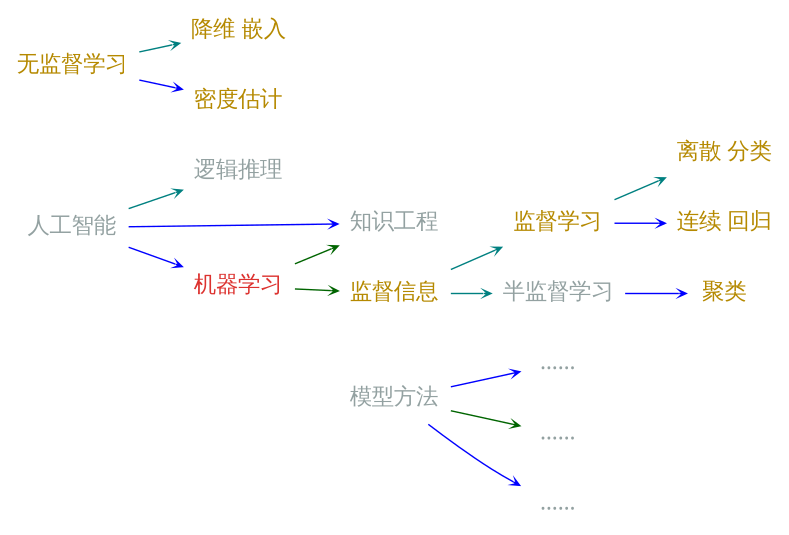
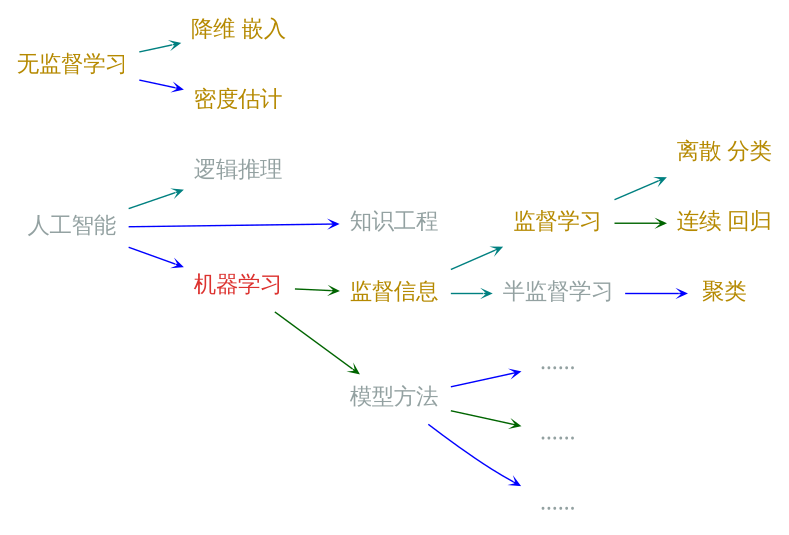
(636, 223) -> (636, 223)
(313, 256) -> (314, 340)
